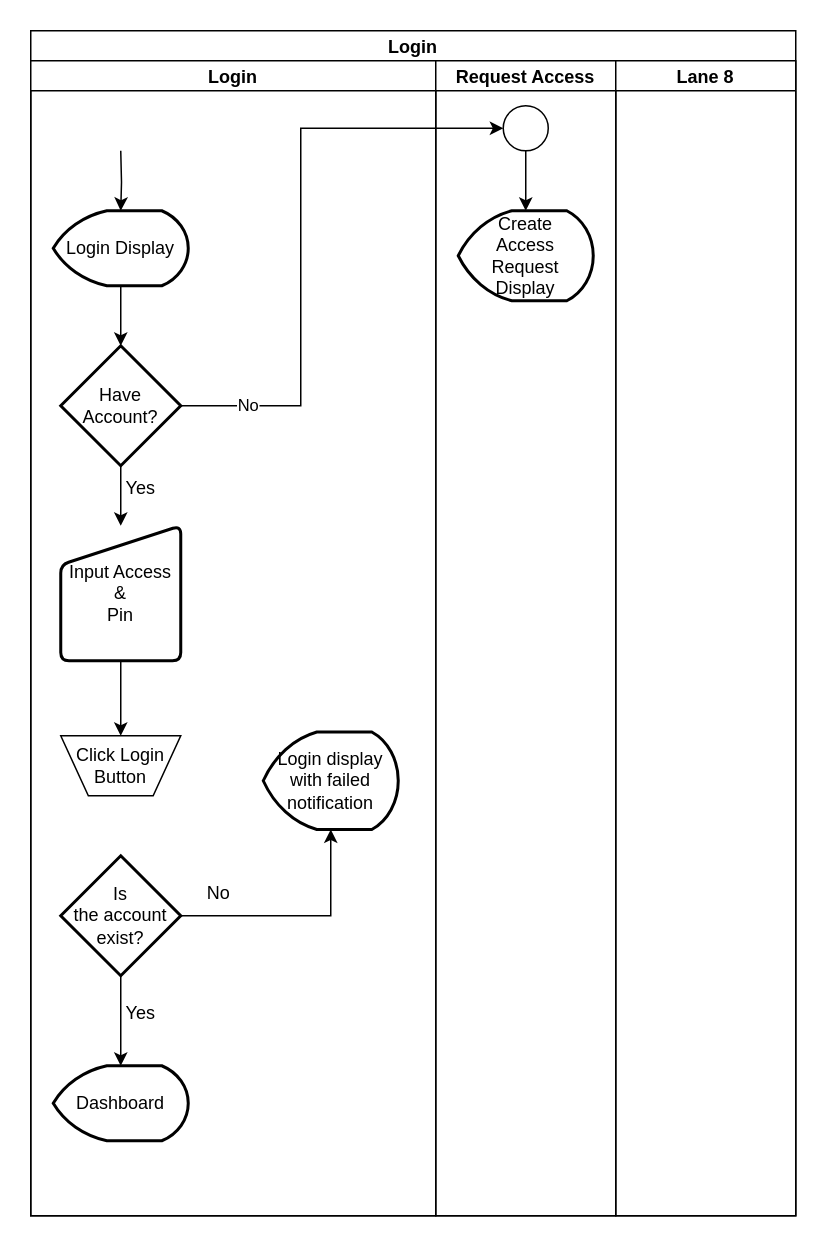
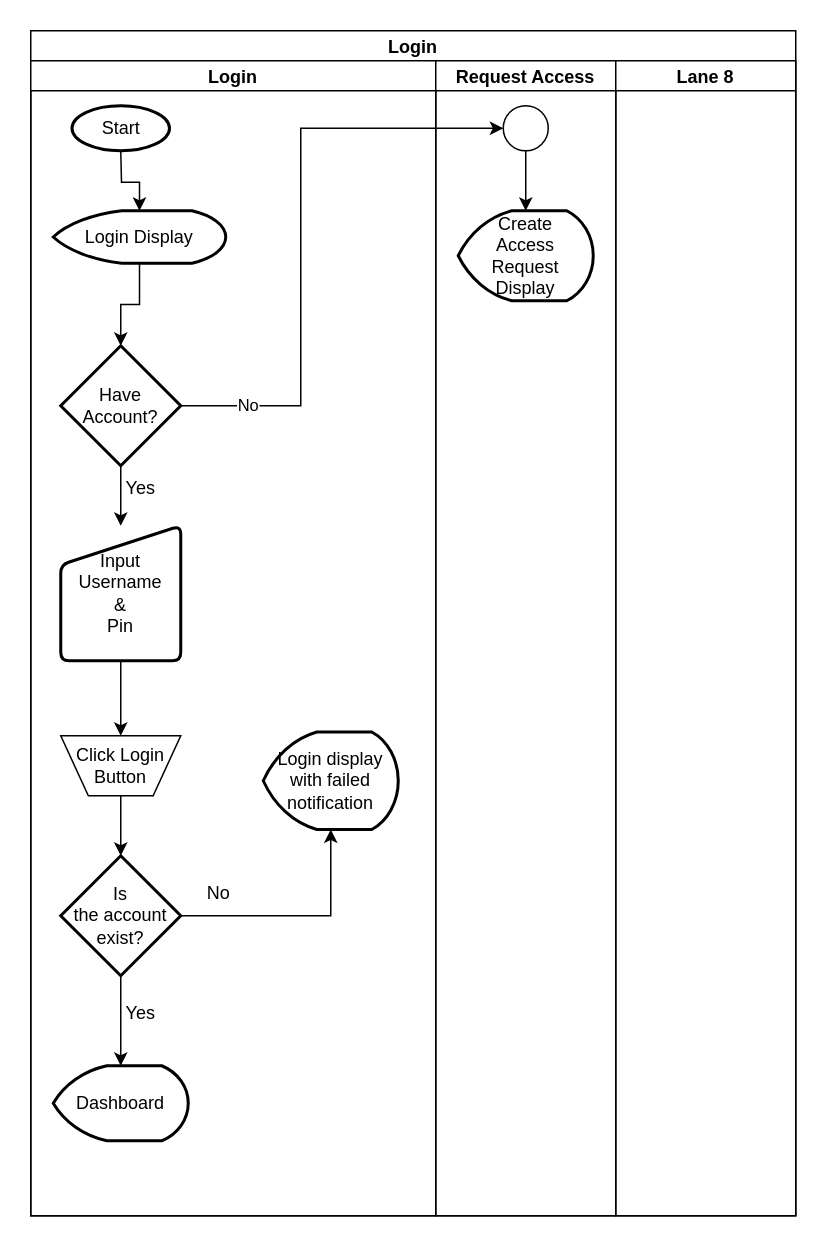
none -> (121, 128)
(121, 248) -> (140, 237)
(121, 593) -> (121, 593)
none -> (121, 821)
